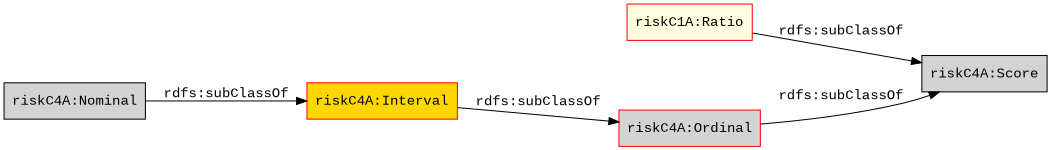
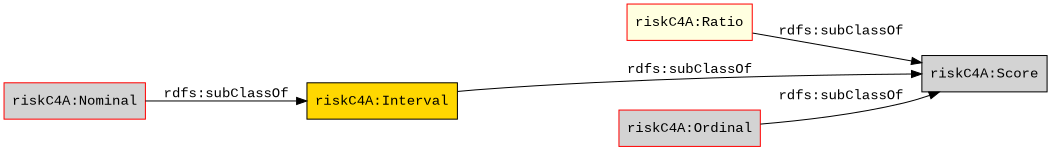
(690, 22) -> (690, 22)
(75, 101) -> (75, 101)
(382, 101) -> (382, 101)
(533, 114) -> (684, 79)
